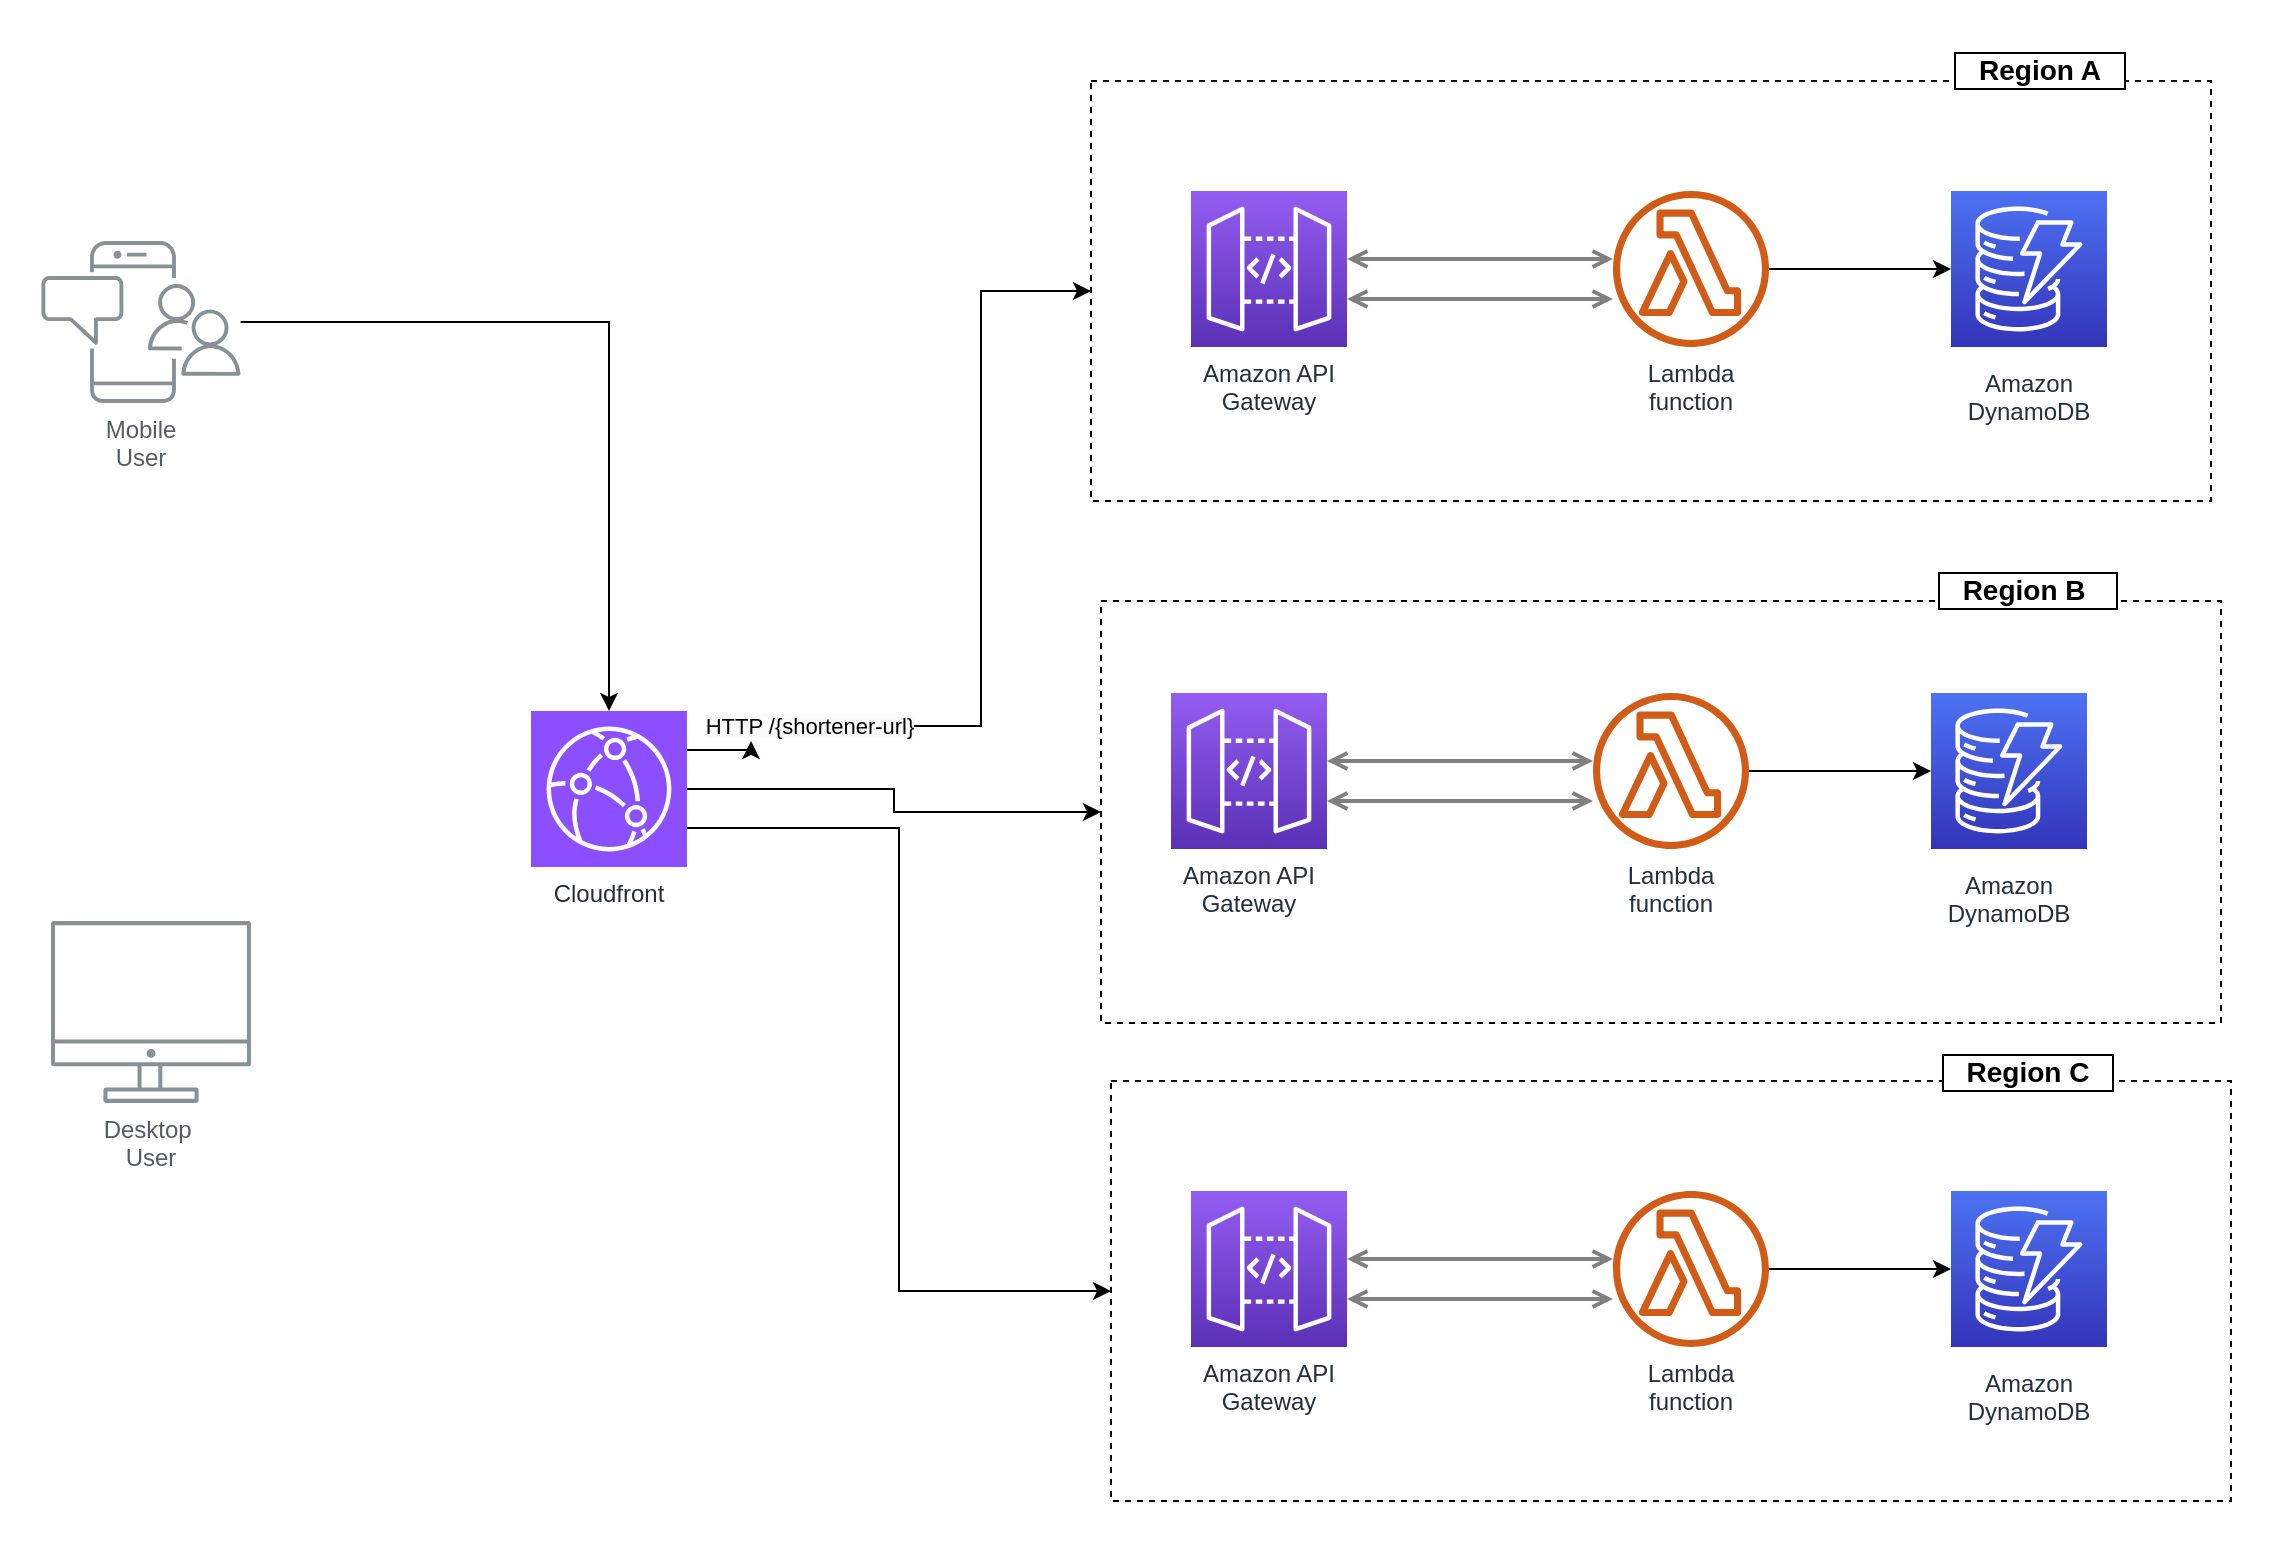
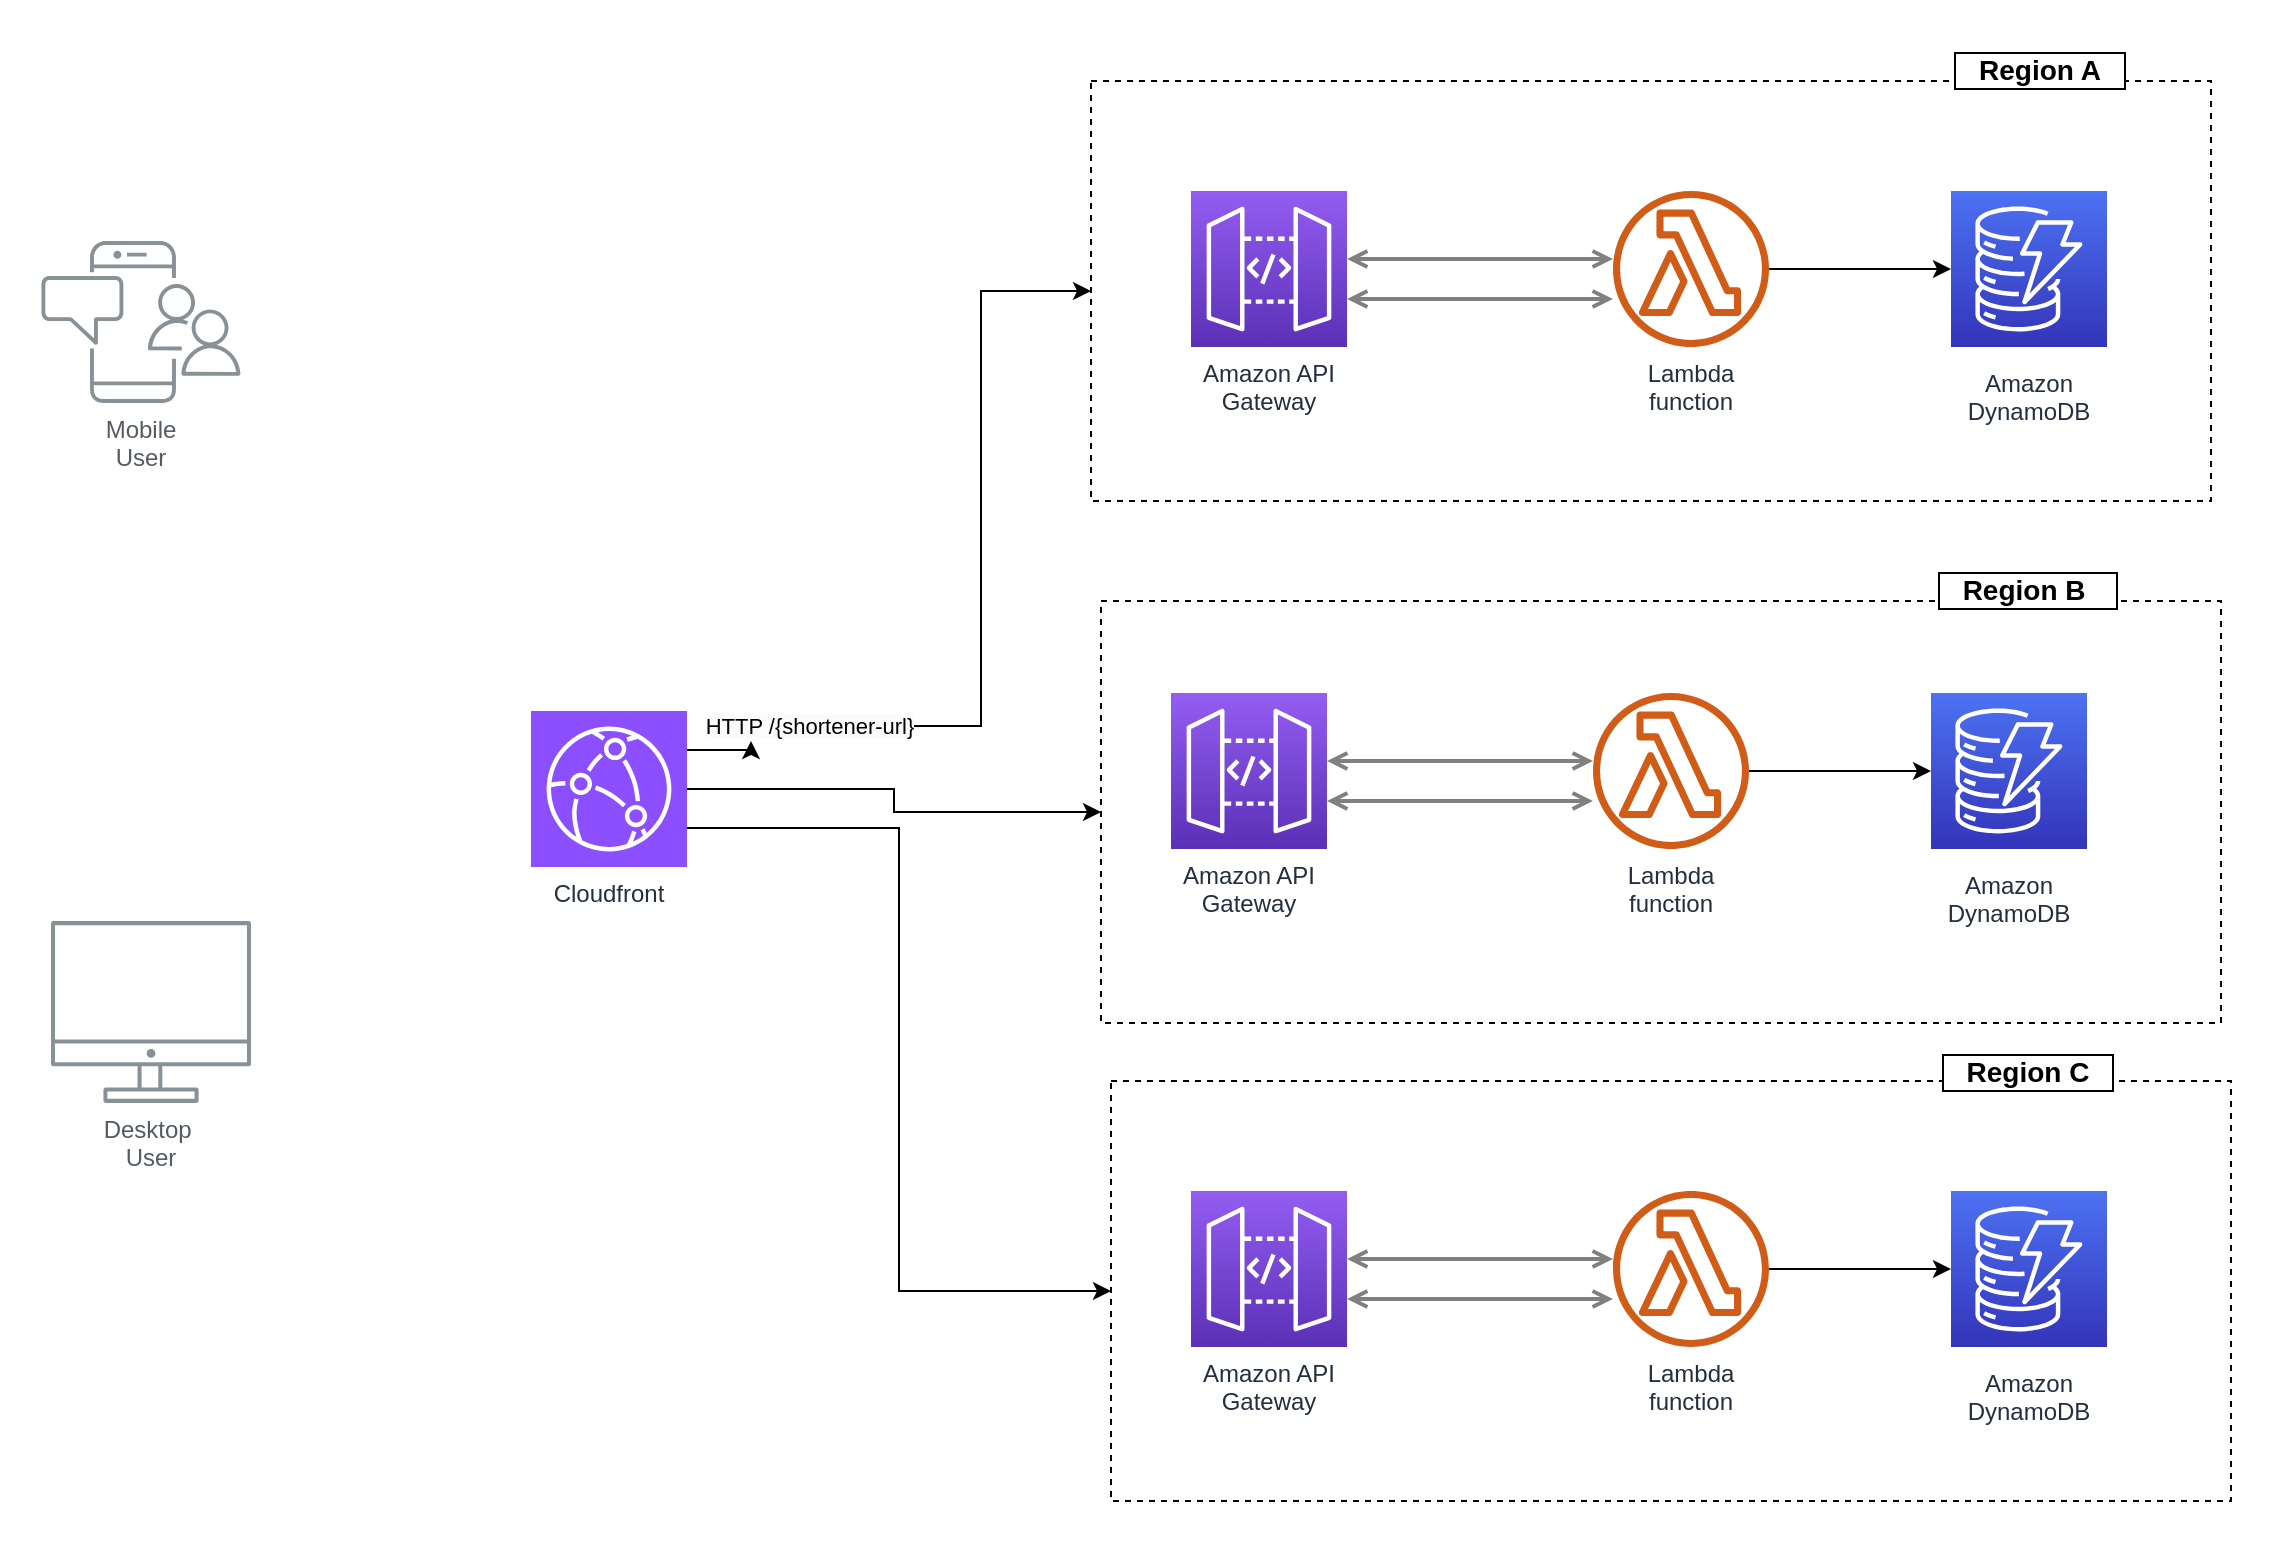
(609, 326) -> none
